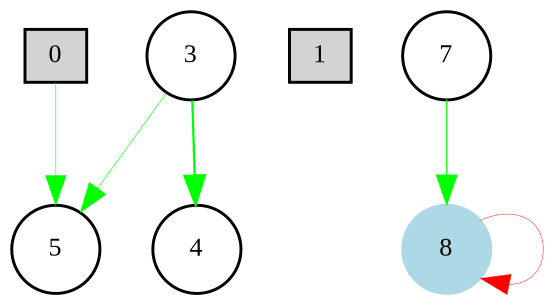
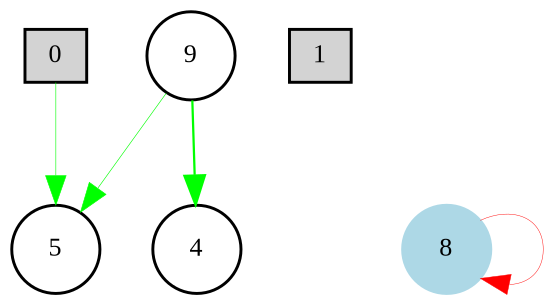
(191, 56) -> (191, 56)
(447, 56) -> none
